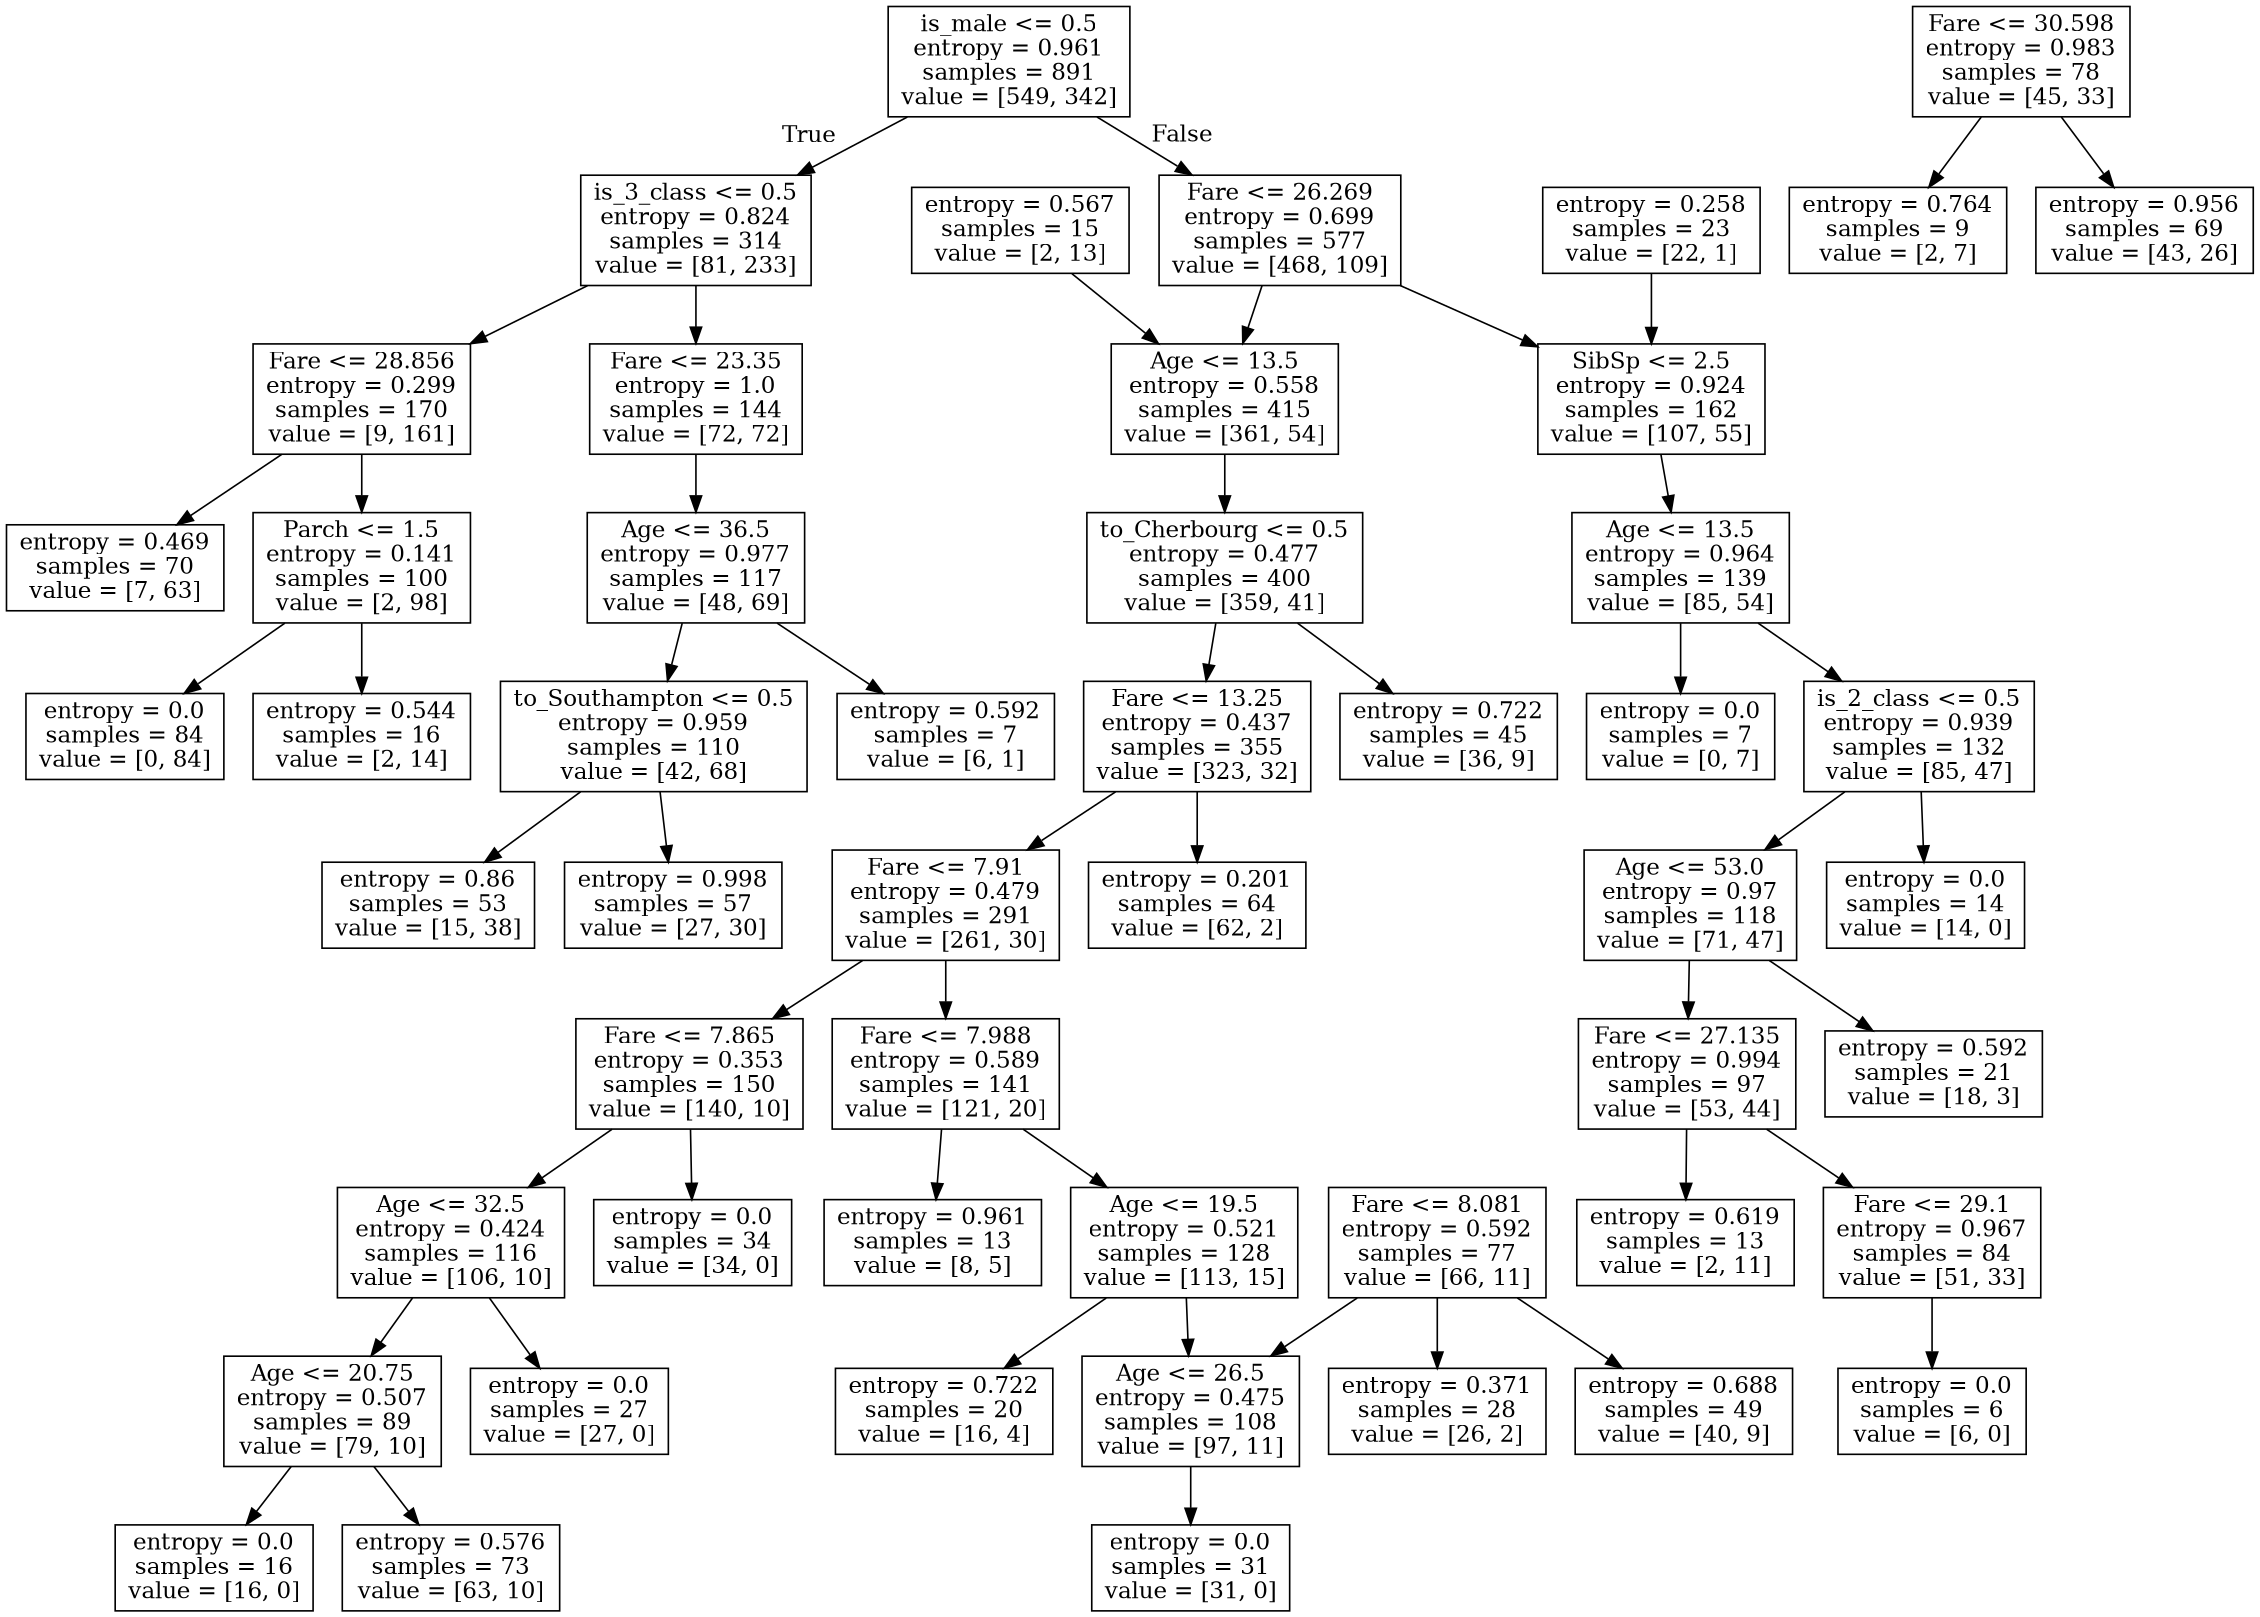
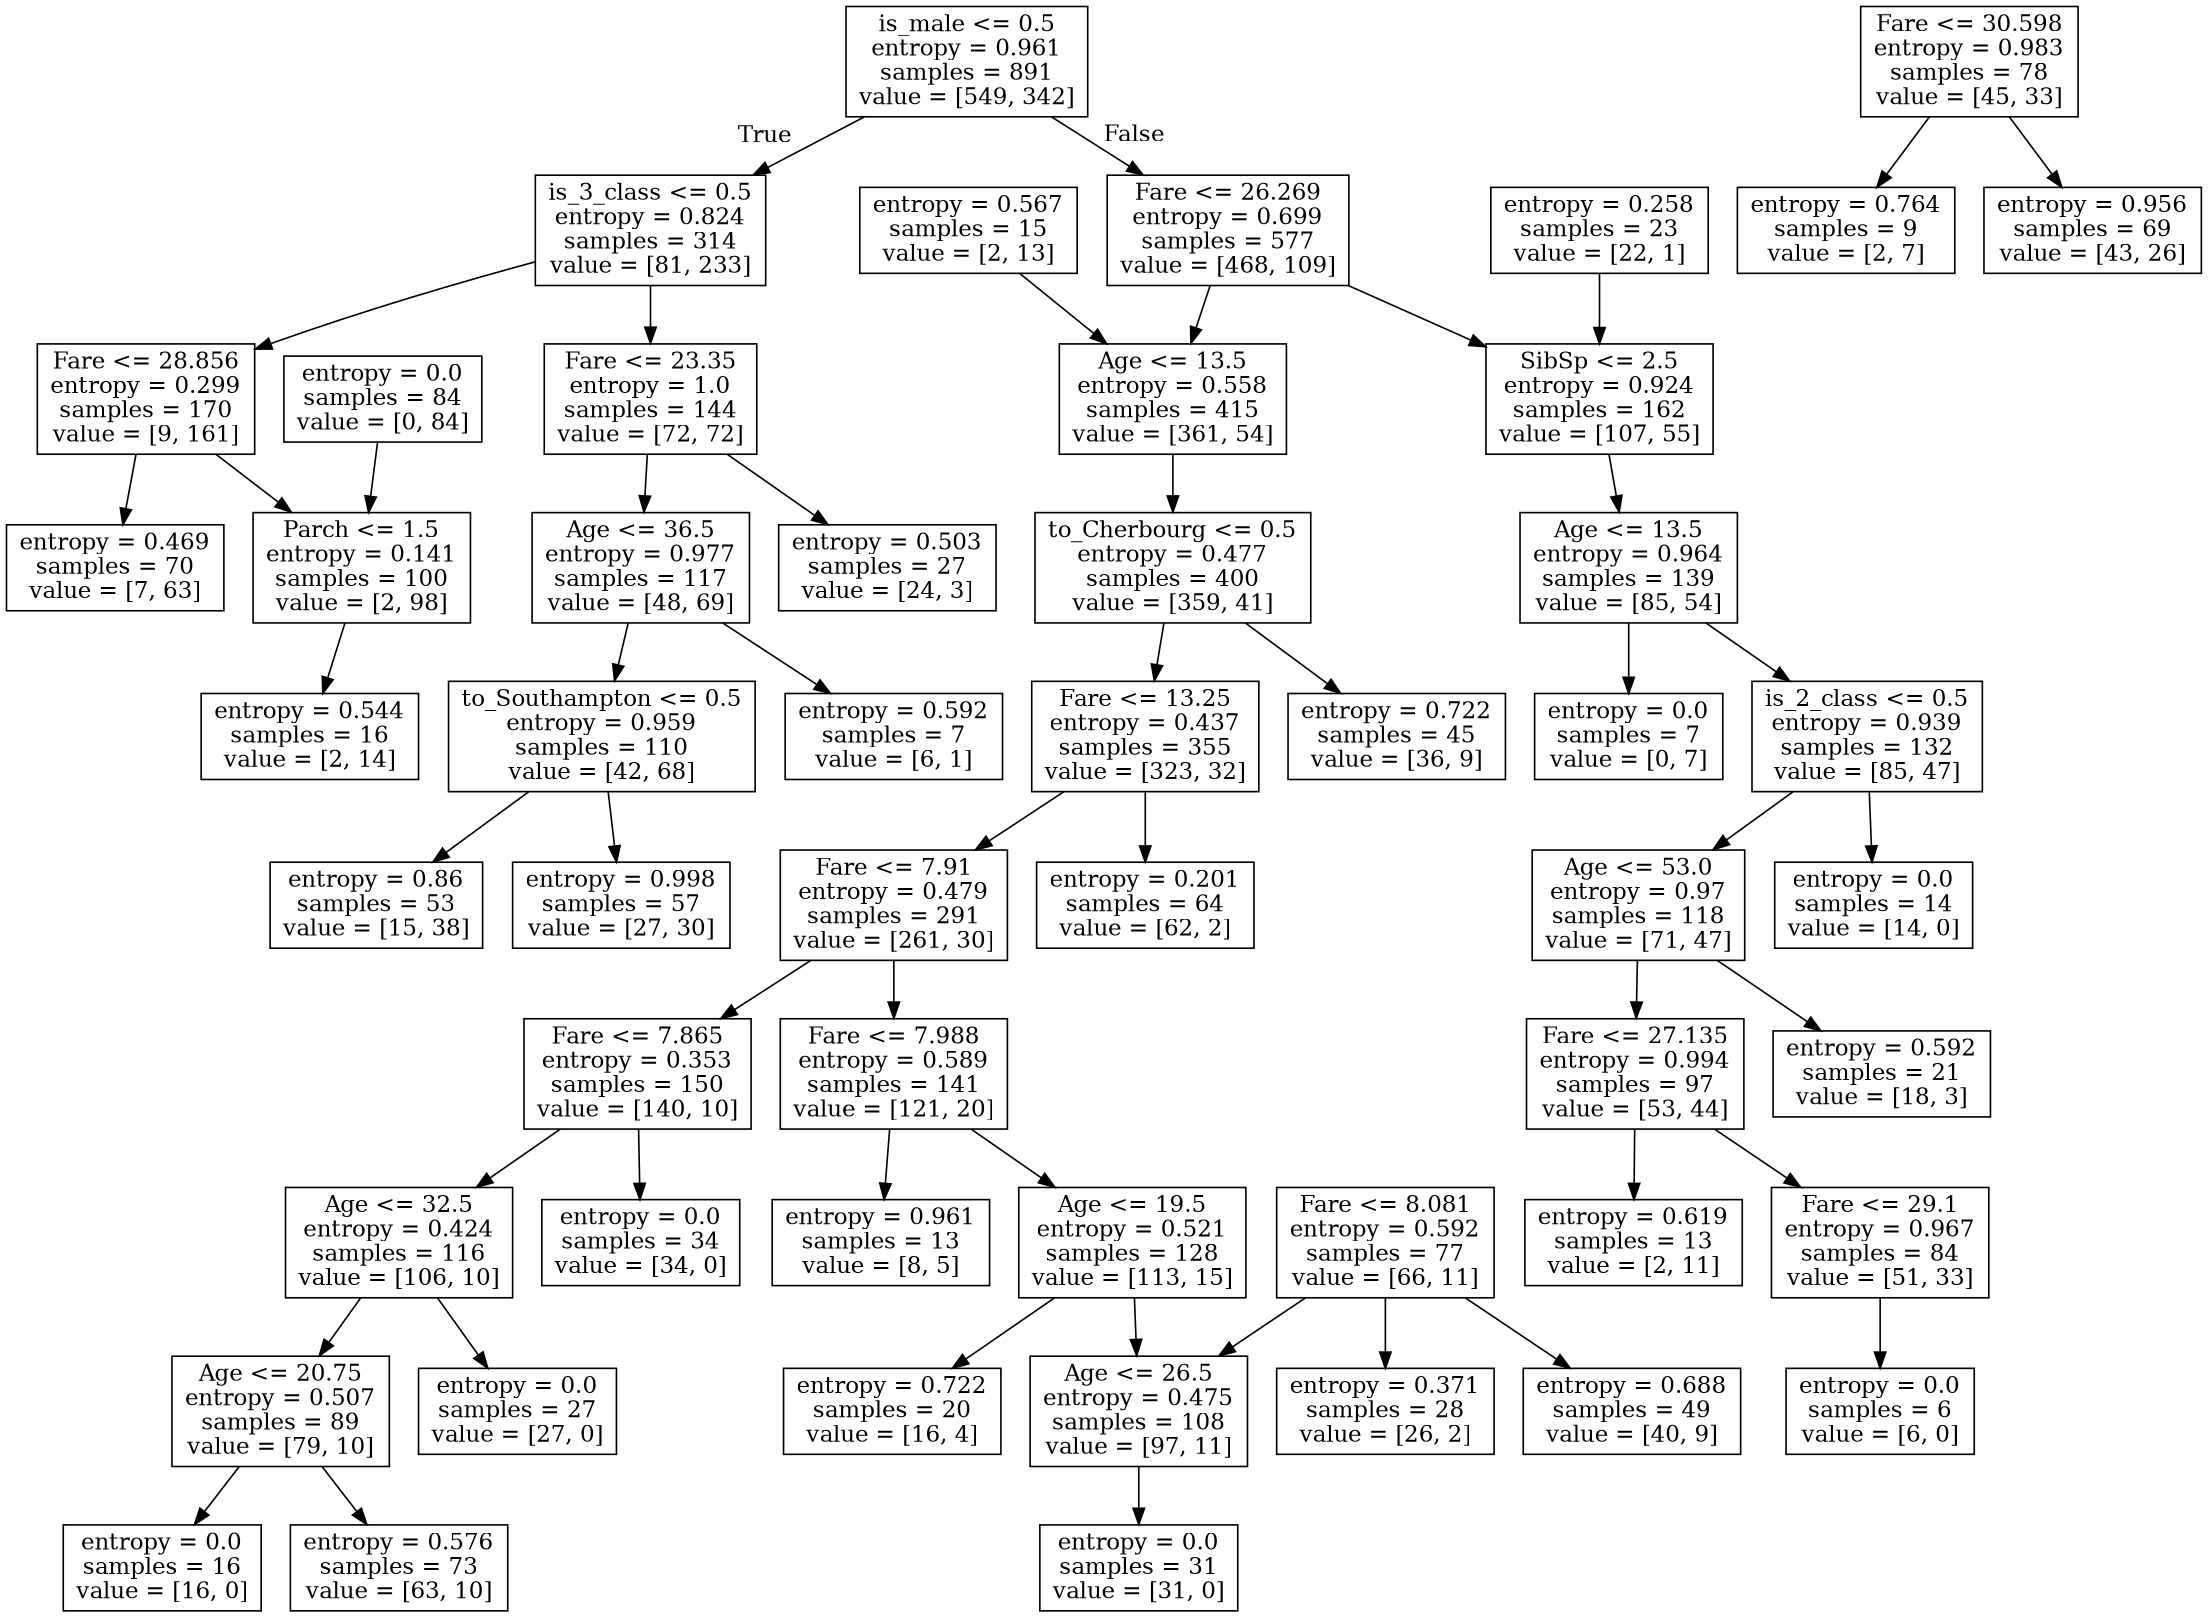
none -> (887, 568)
(242, 653) -> (374, 469)
